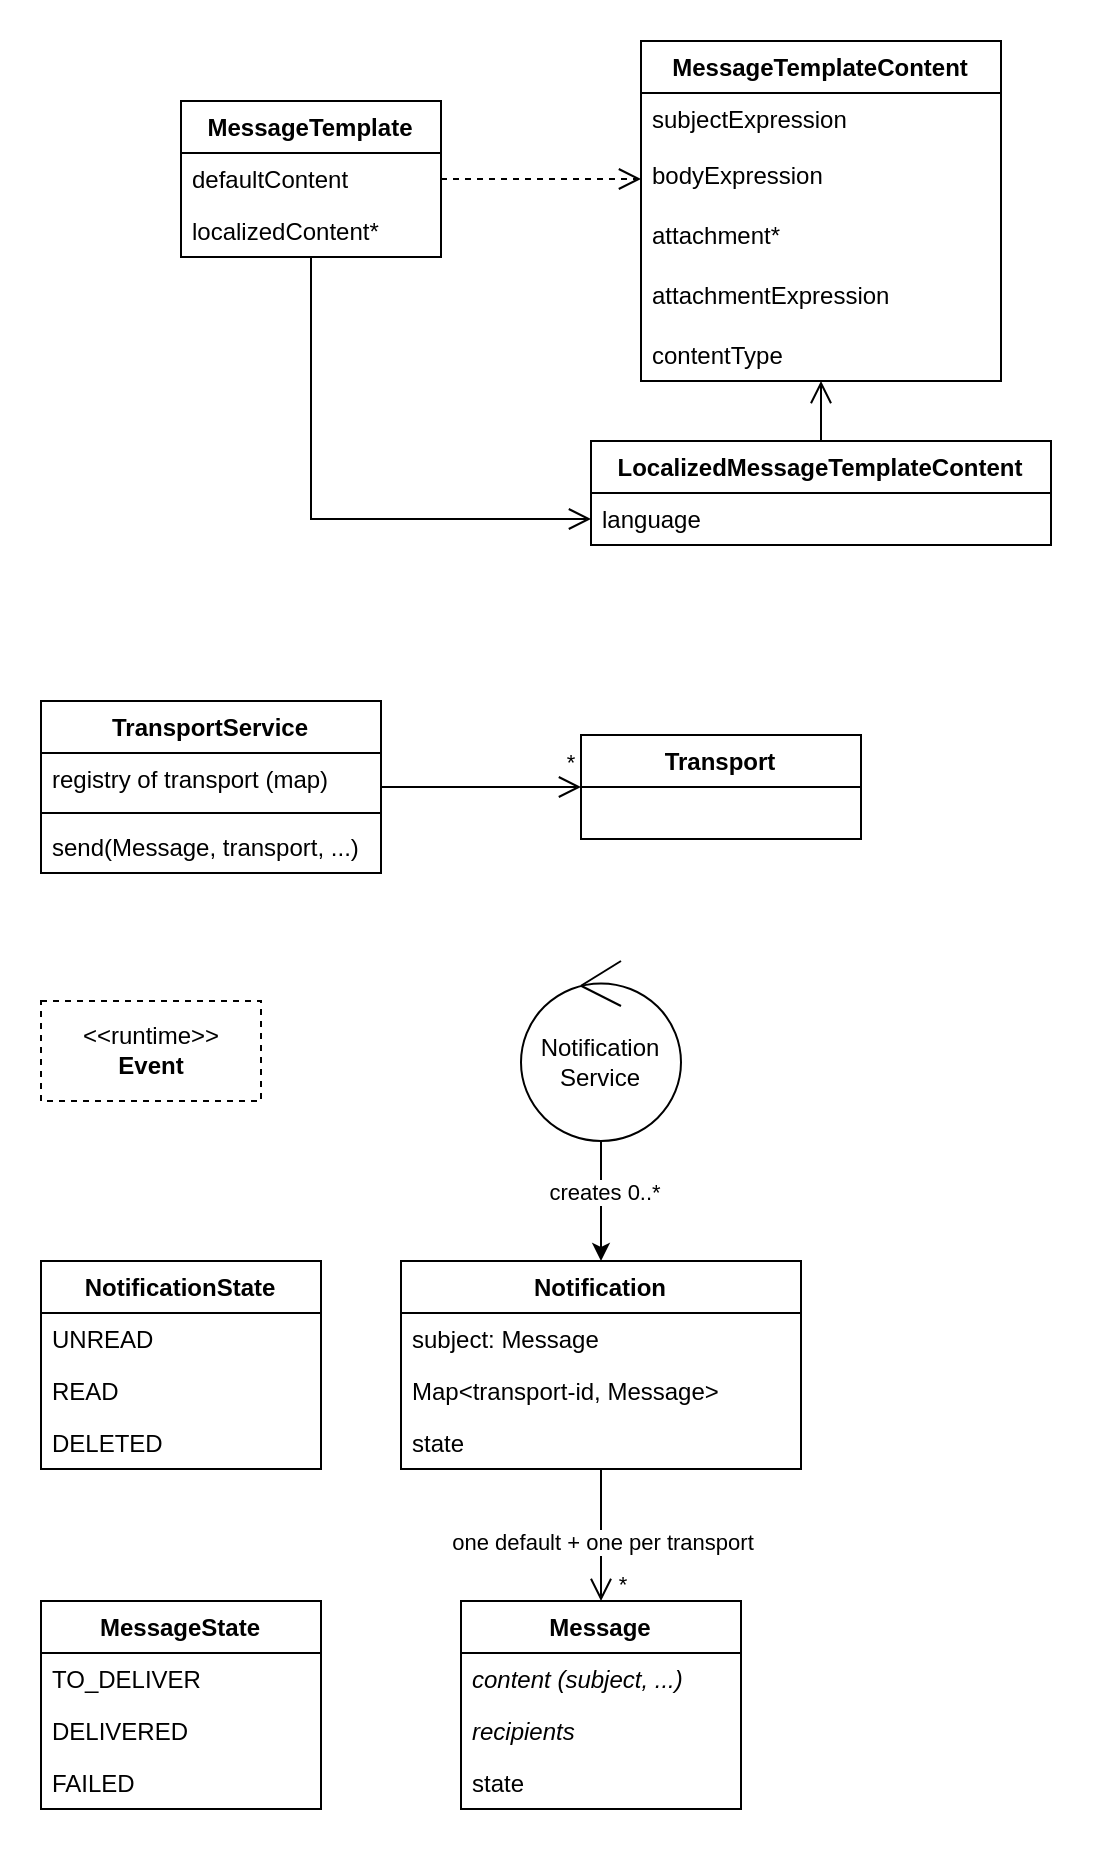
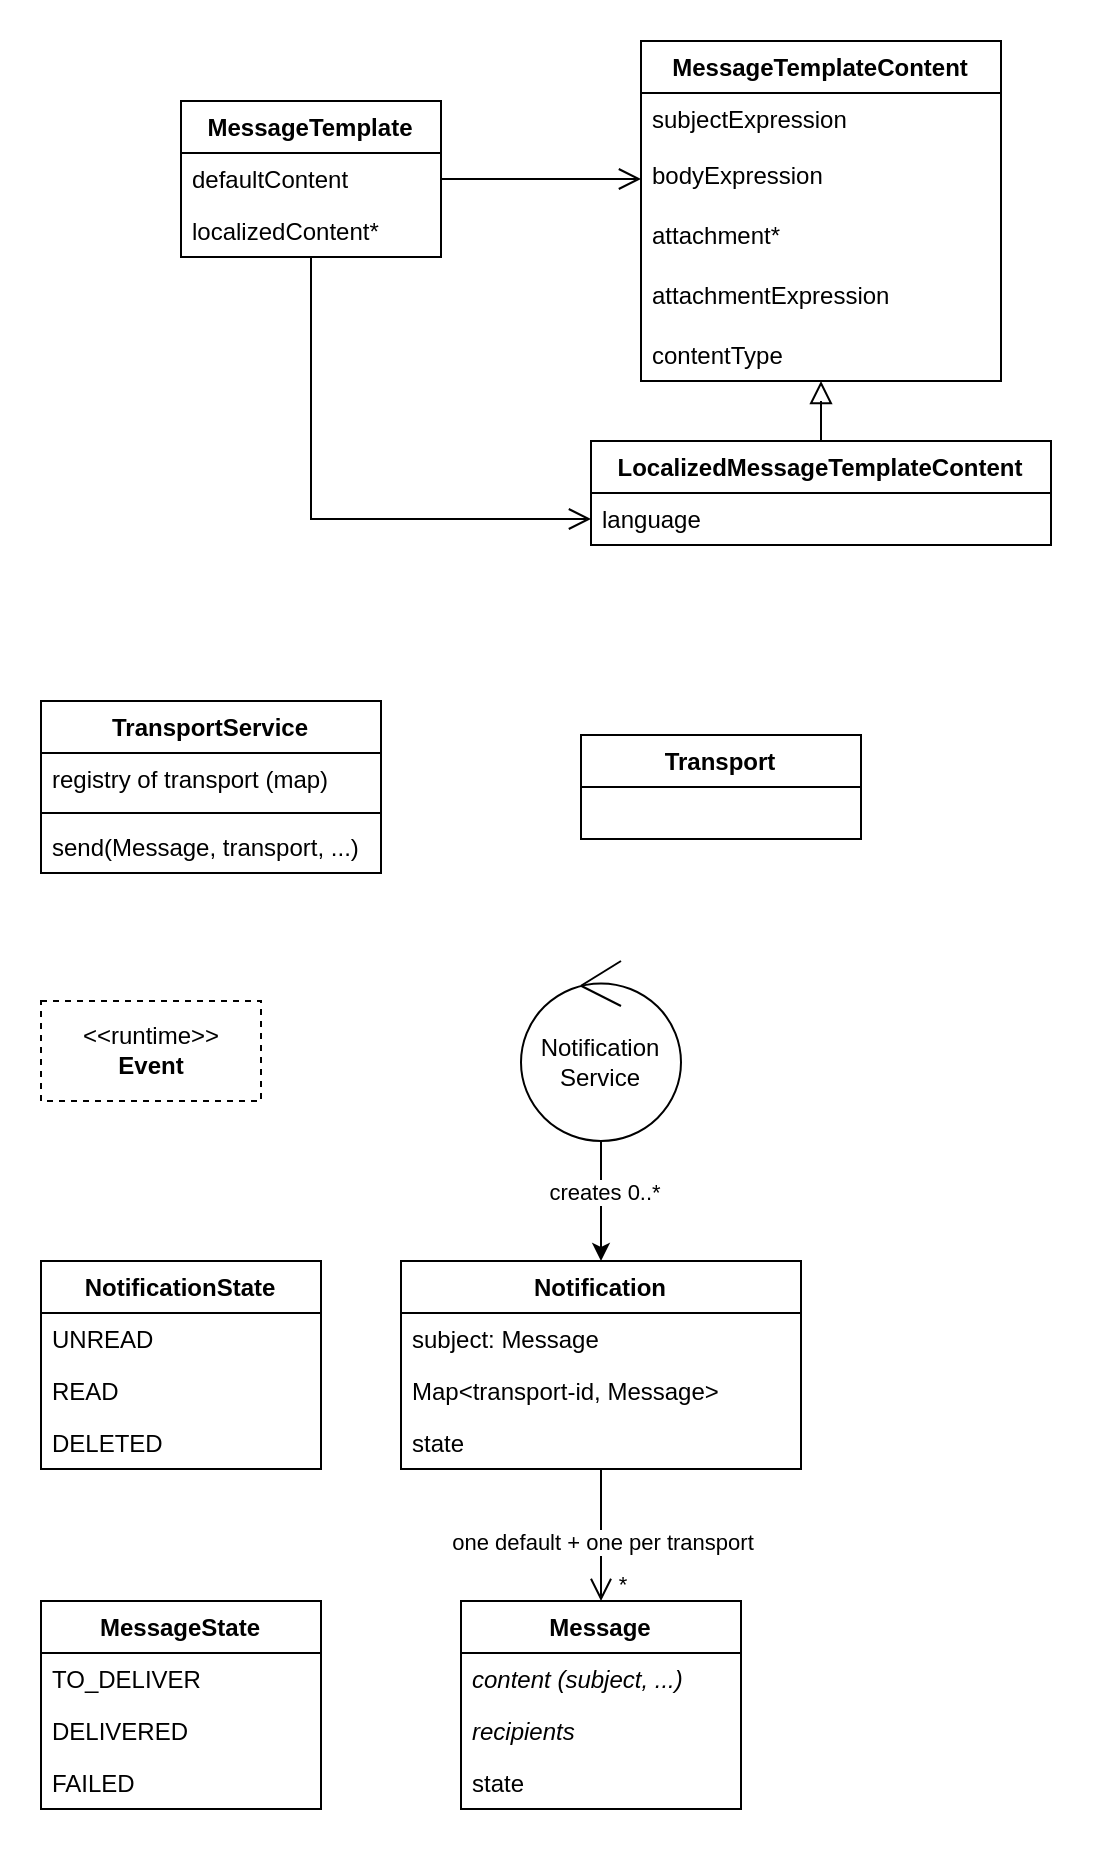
(538, 179) -> (538, 179)
(821, 396) -> (821, 404)
(480, 787) -> none
